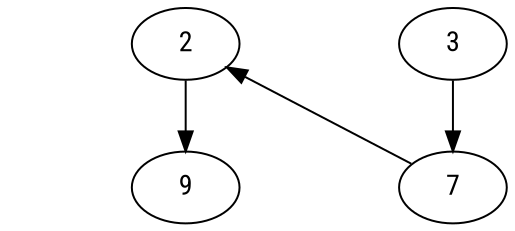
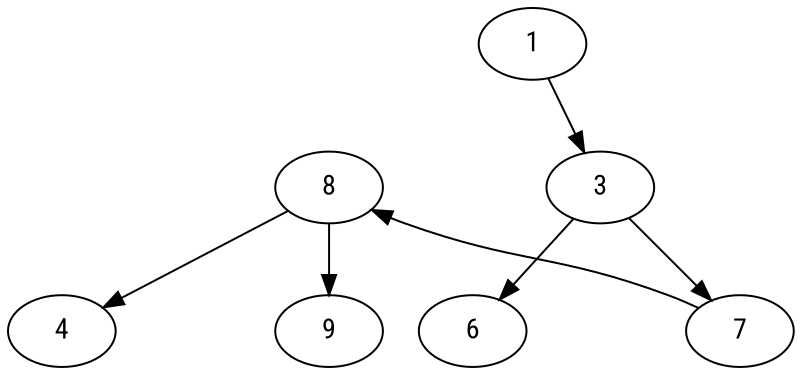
(186, 44) -> (329, 187)
none -> (533, 44)
none -> (62, 331)
none -> (473, 331)
